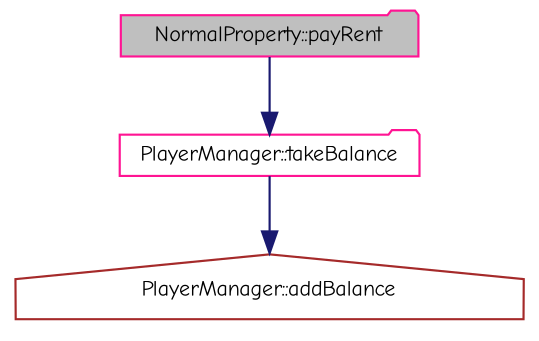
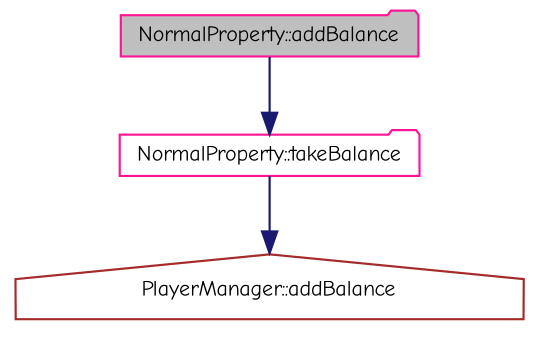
(270, 36) -> (270, 36)
(270, 155) -> (270, 155)
